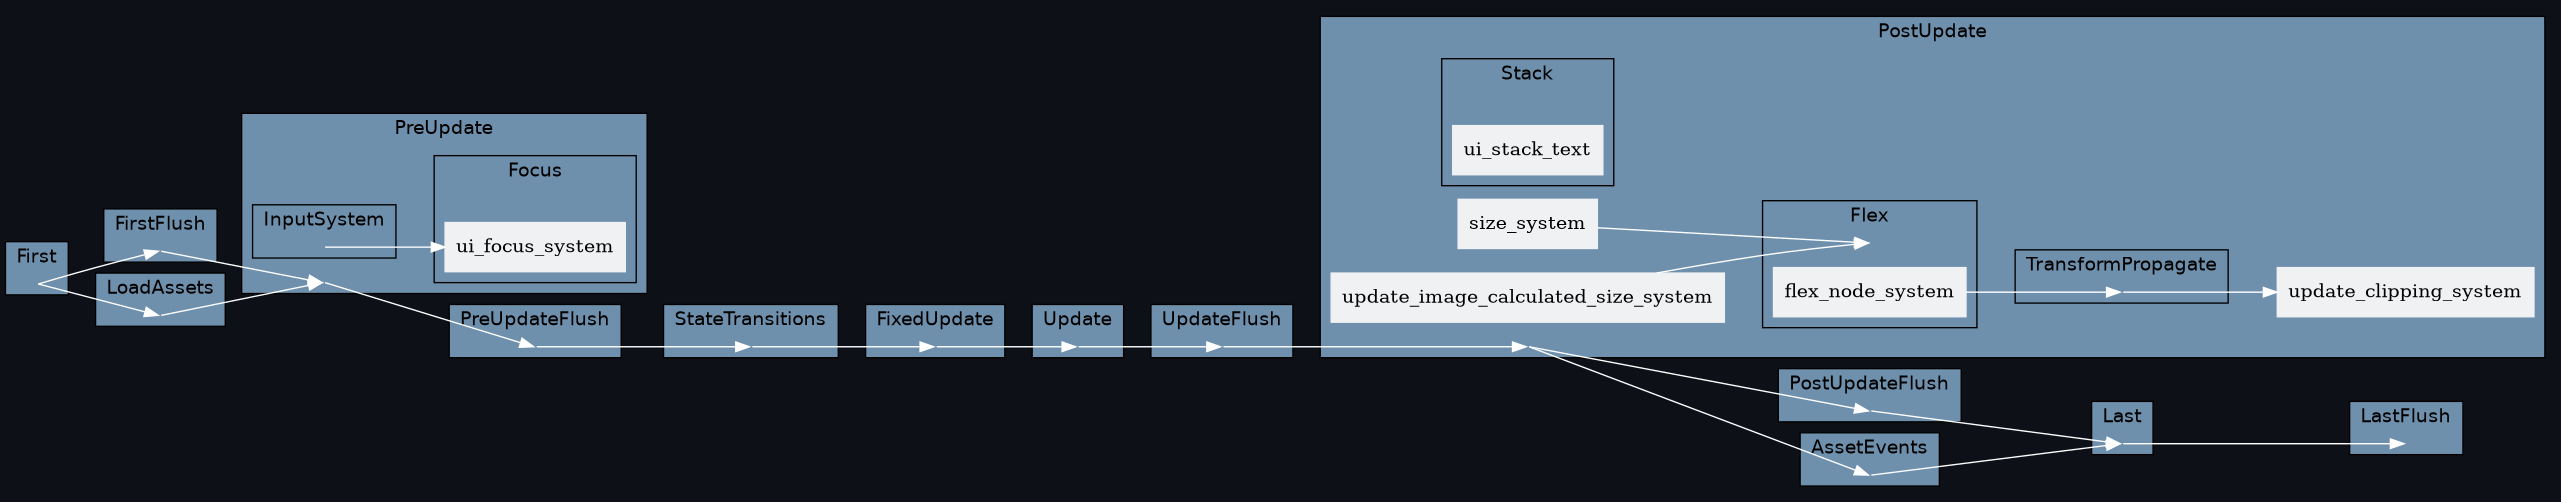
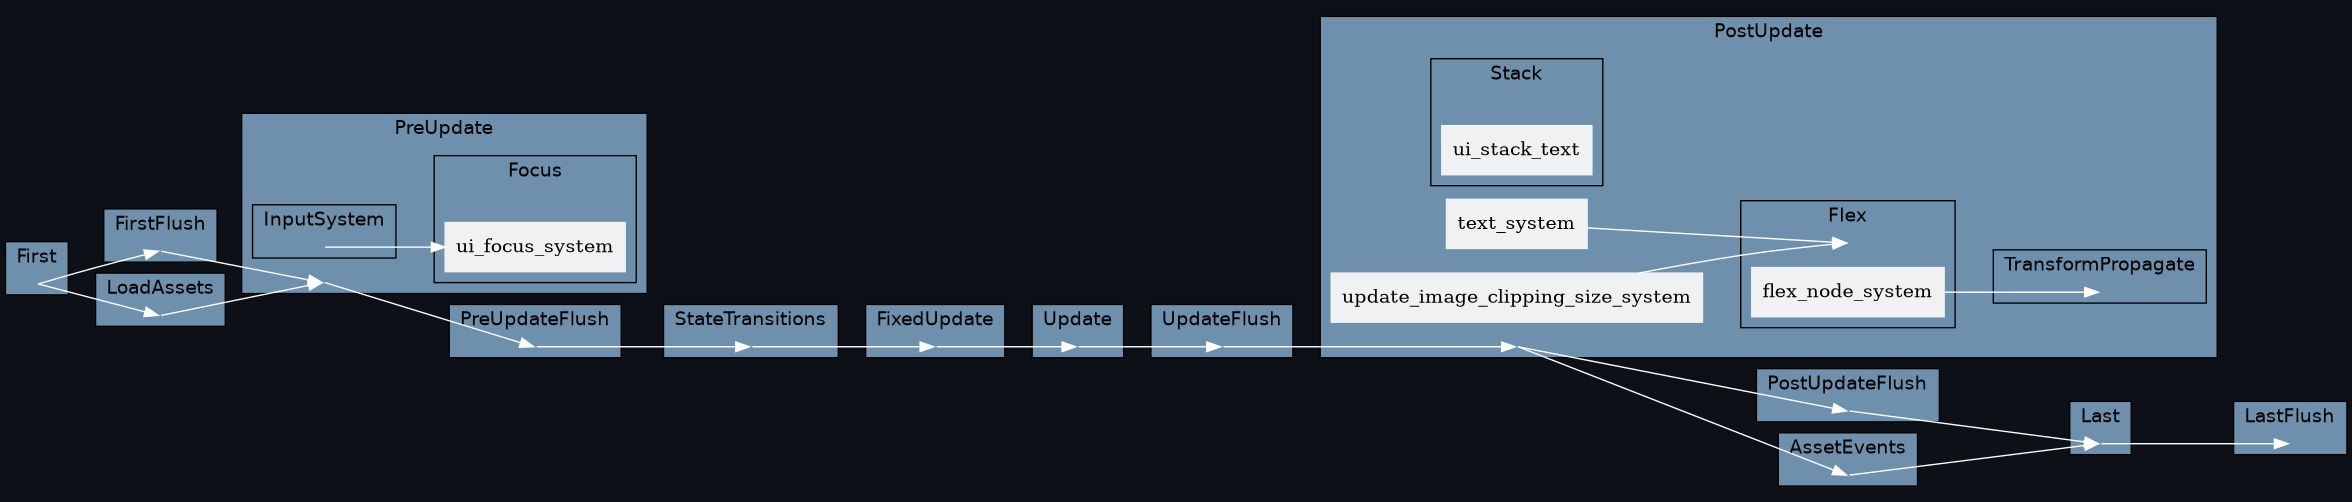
(1528, 224) -> (1517, 224)
(2406, 292) -> none
(1528, 298) -> (1517, 298)
